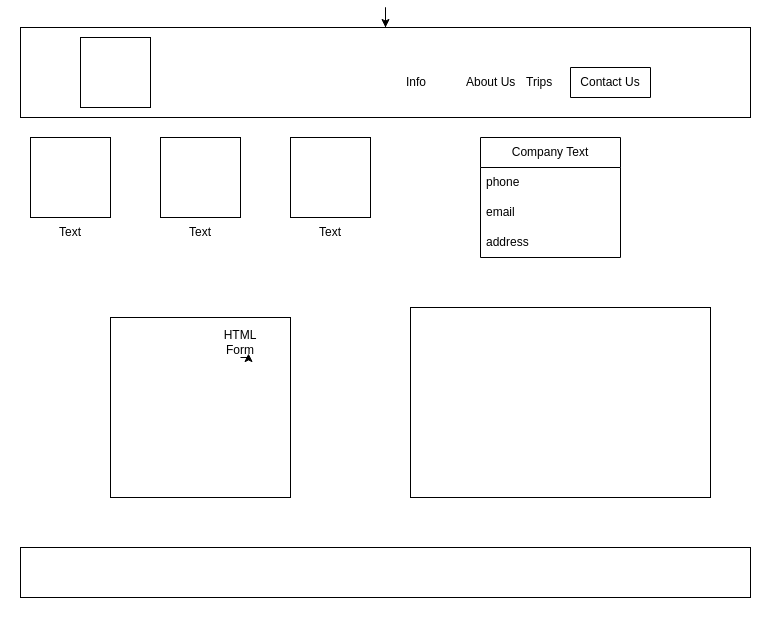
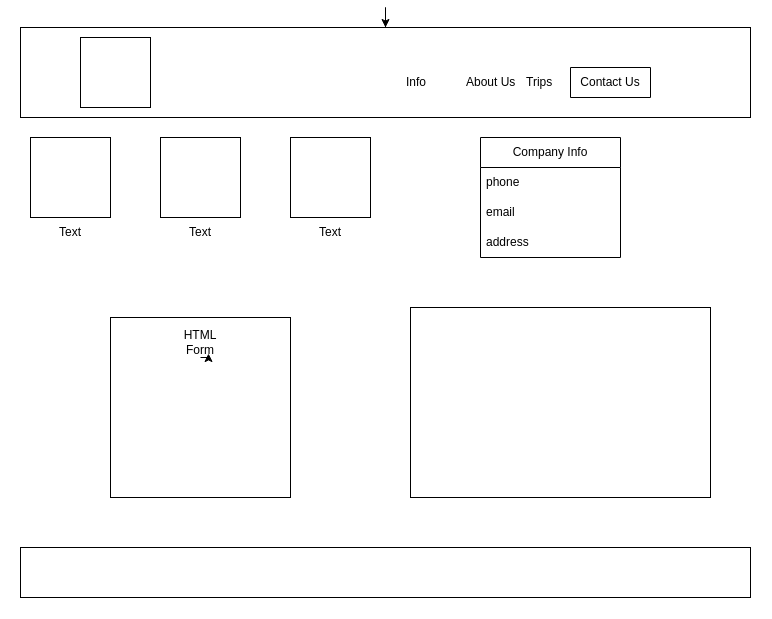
(551, 153) -> (551, 153)
(241, 343) -> (201, 343)
